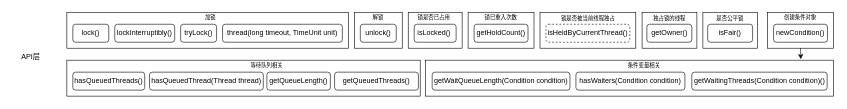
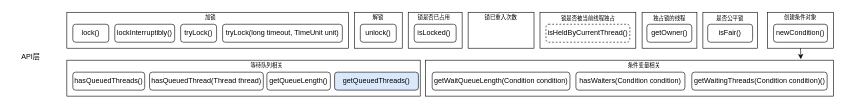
(282, 33) -> (282, 33)
(501, 33) -> none
(377, 81) -> (377, 81)
